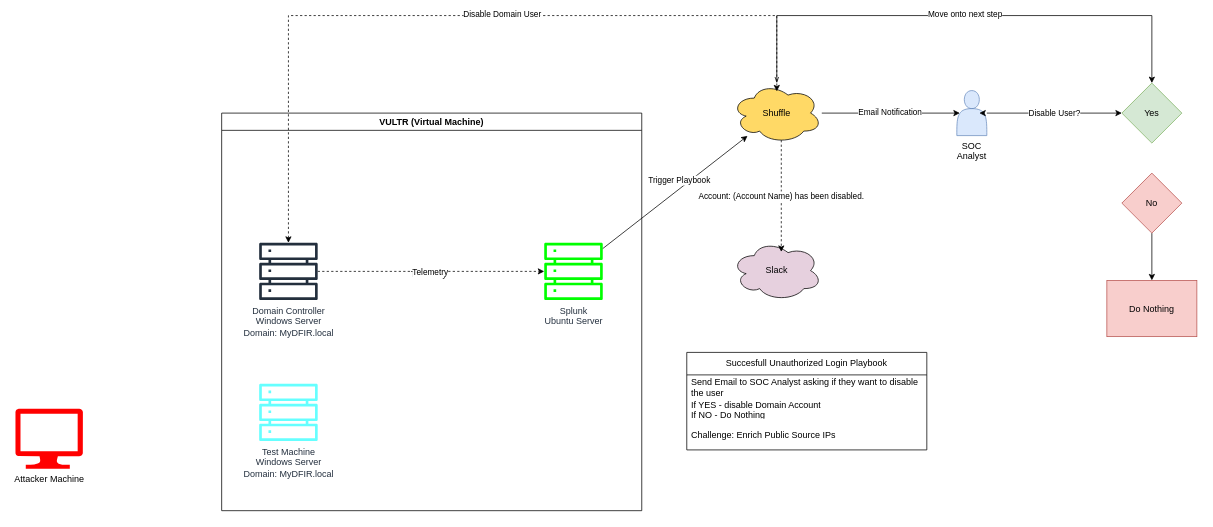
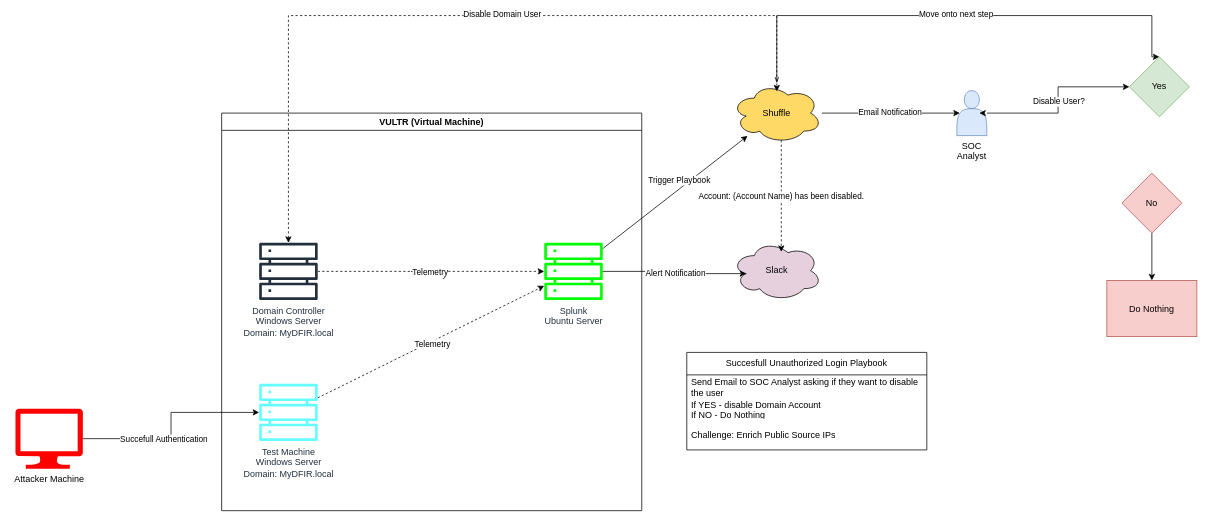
(1152, 113) -> (1159, 87)
none -> (671, 273)
none -> (428, 343)
none -> (128, 438)
